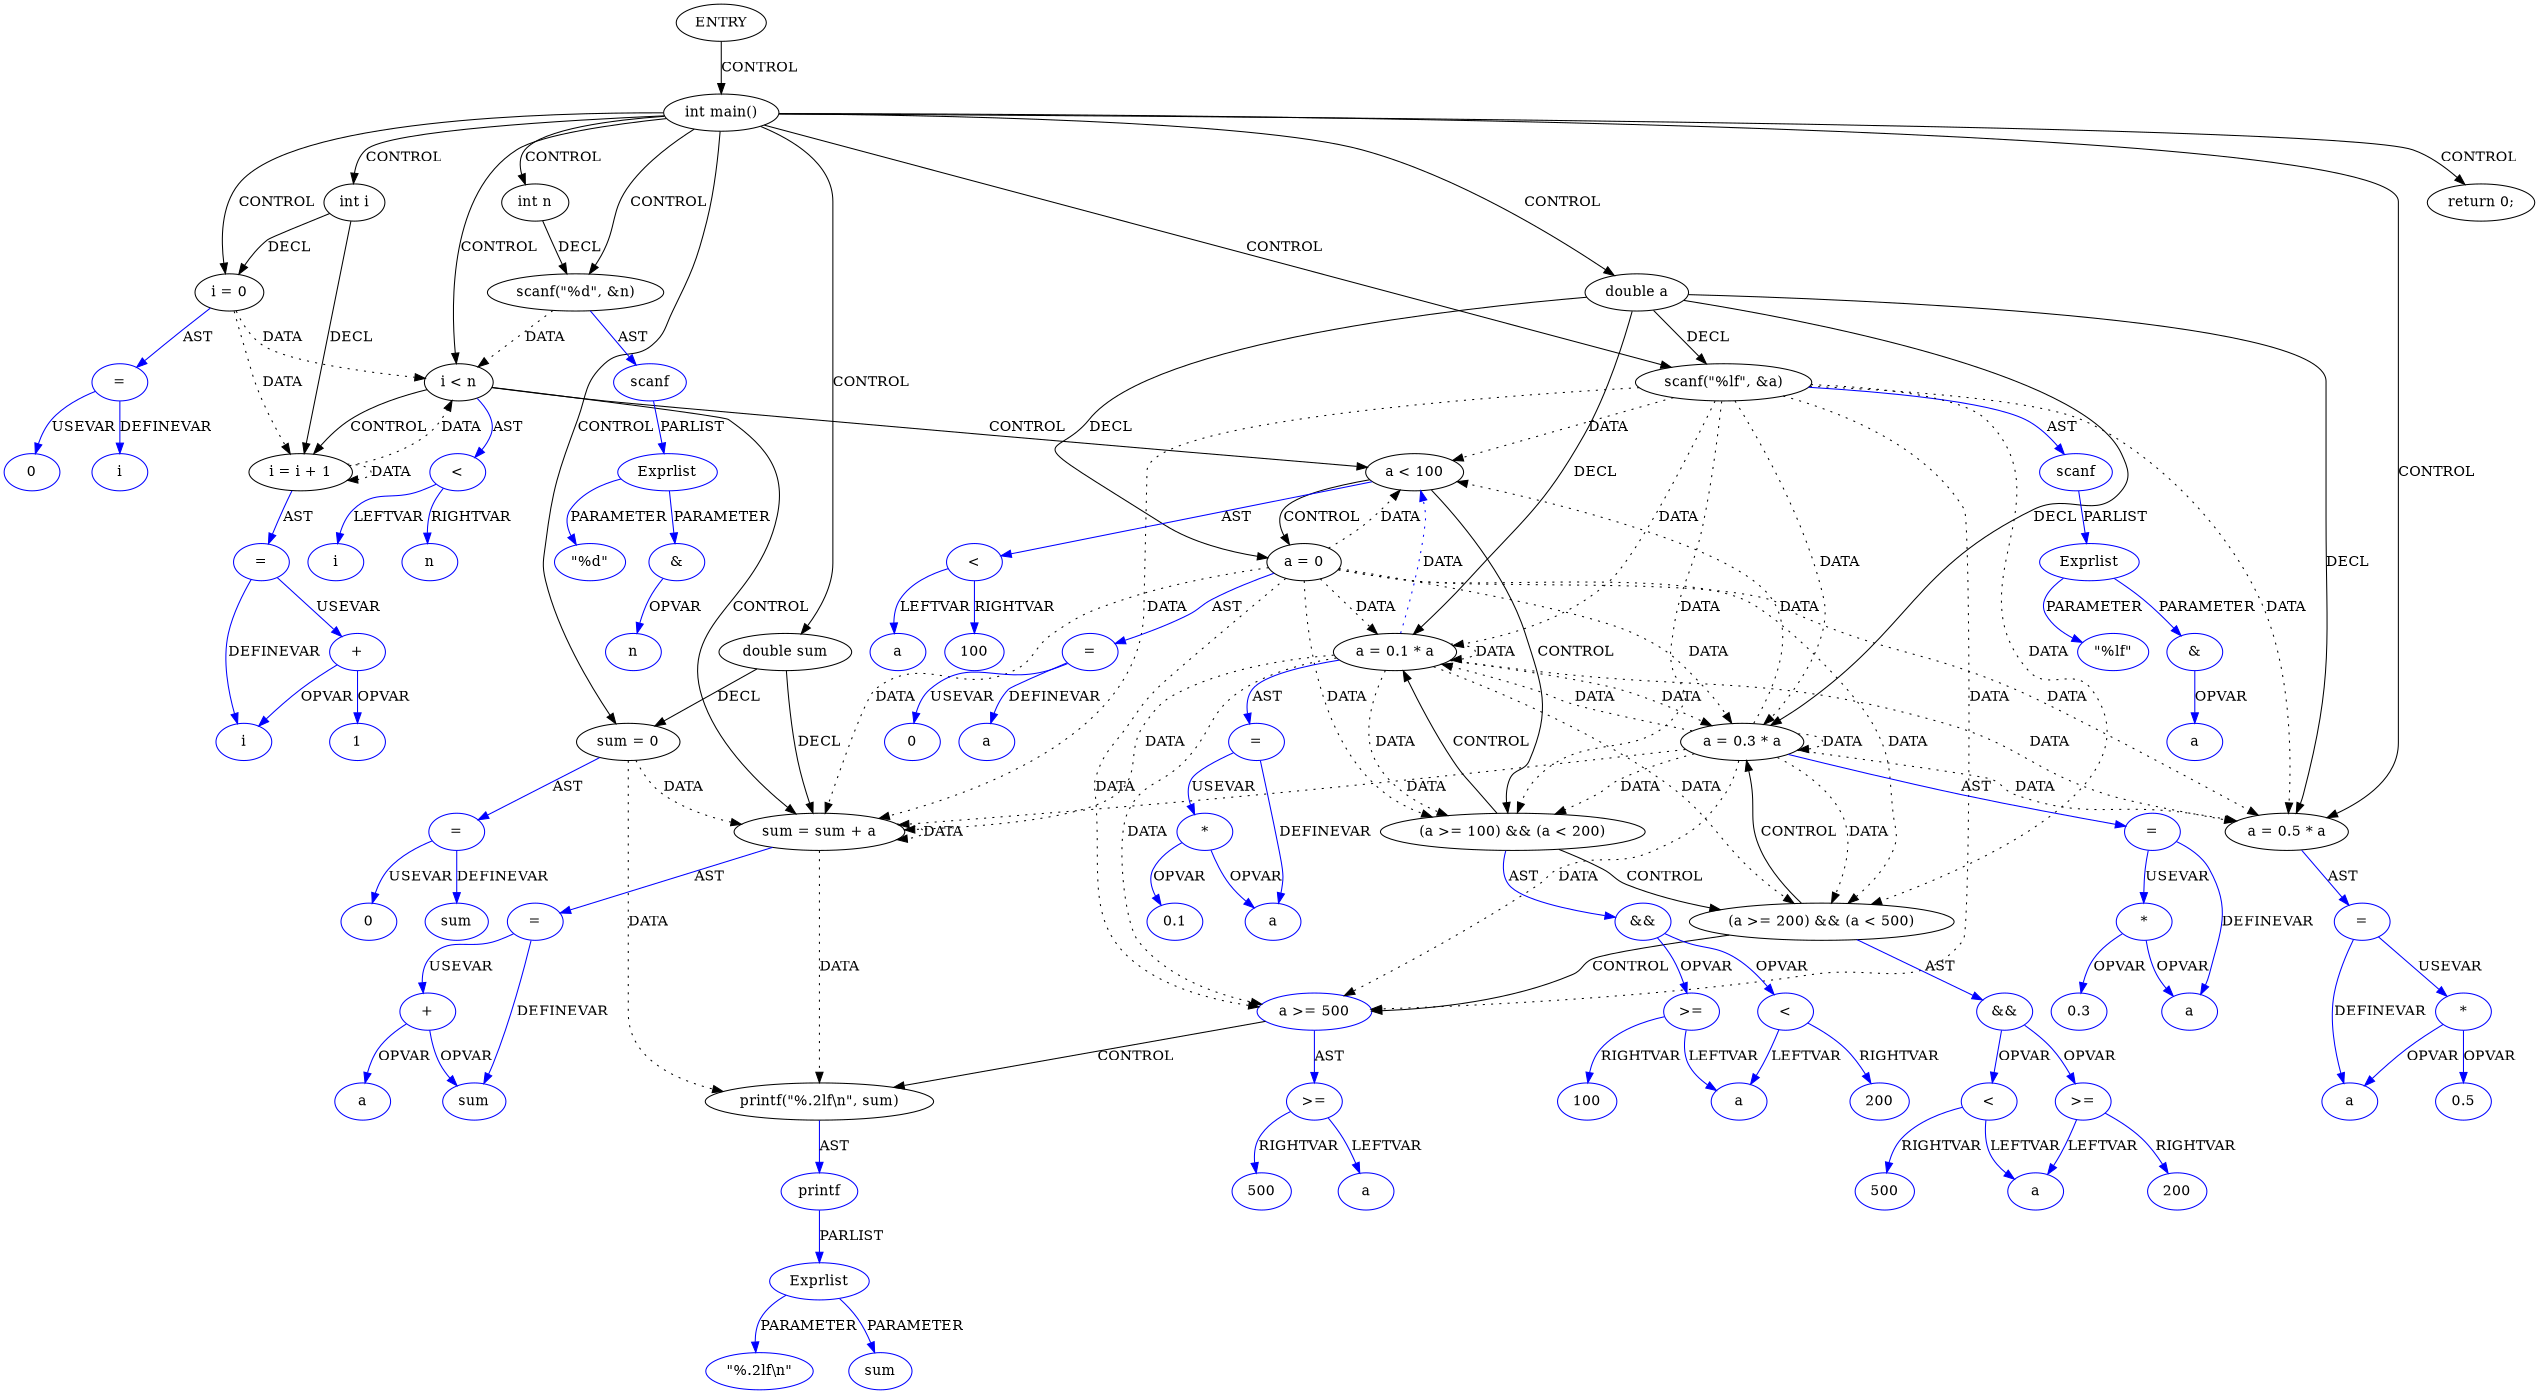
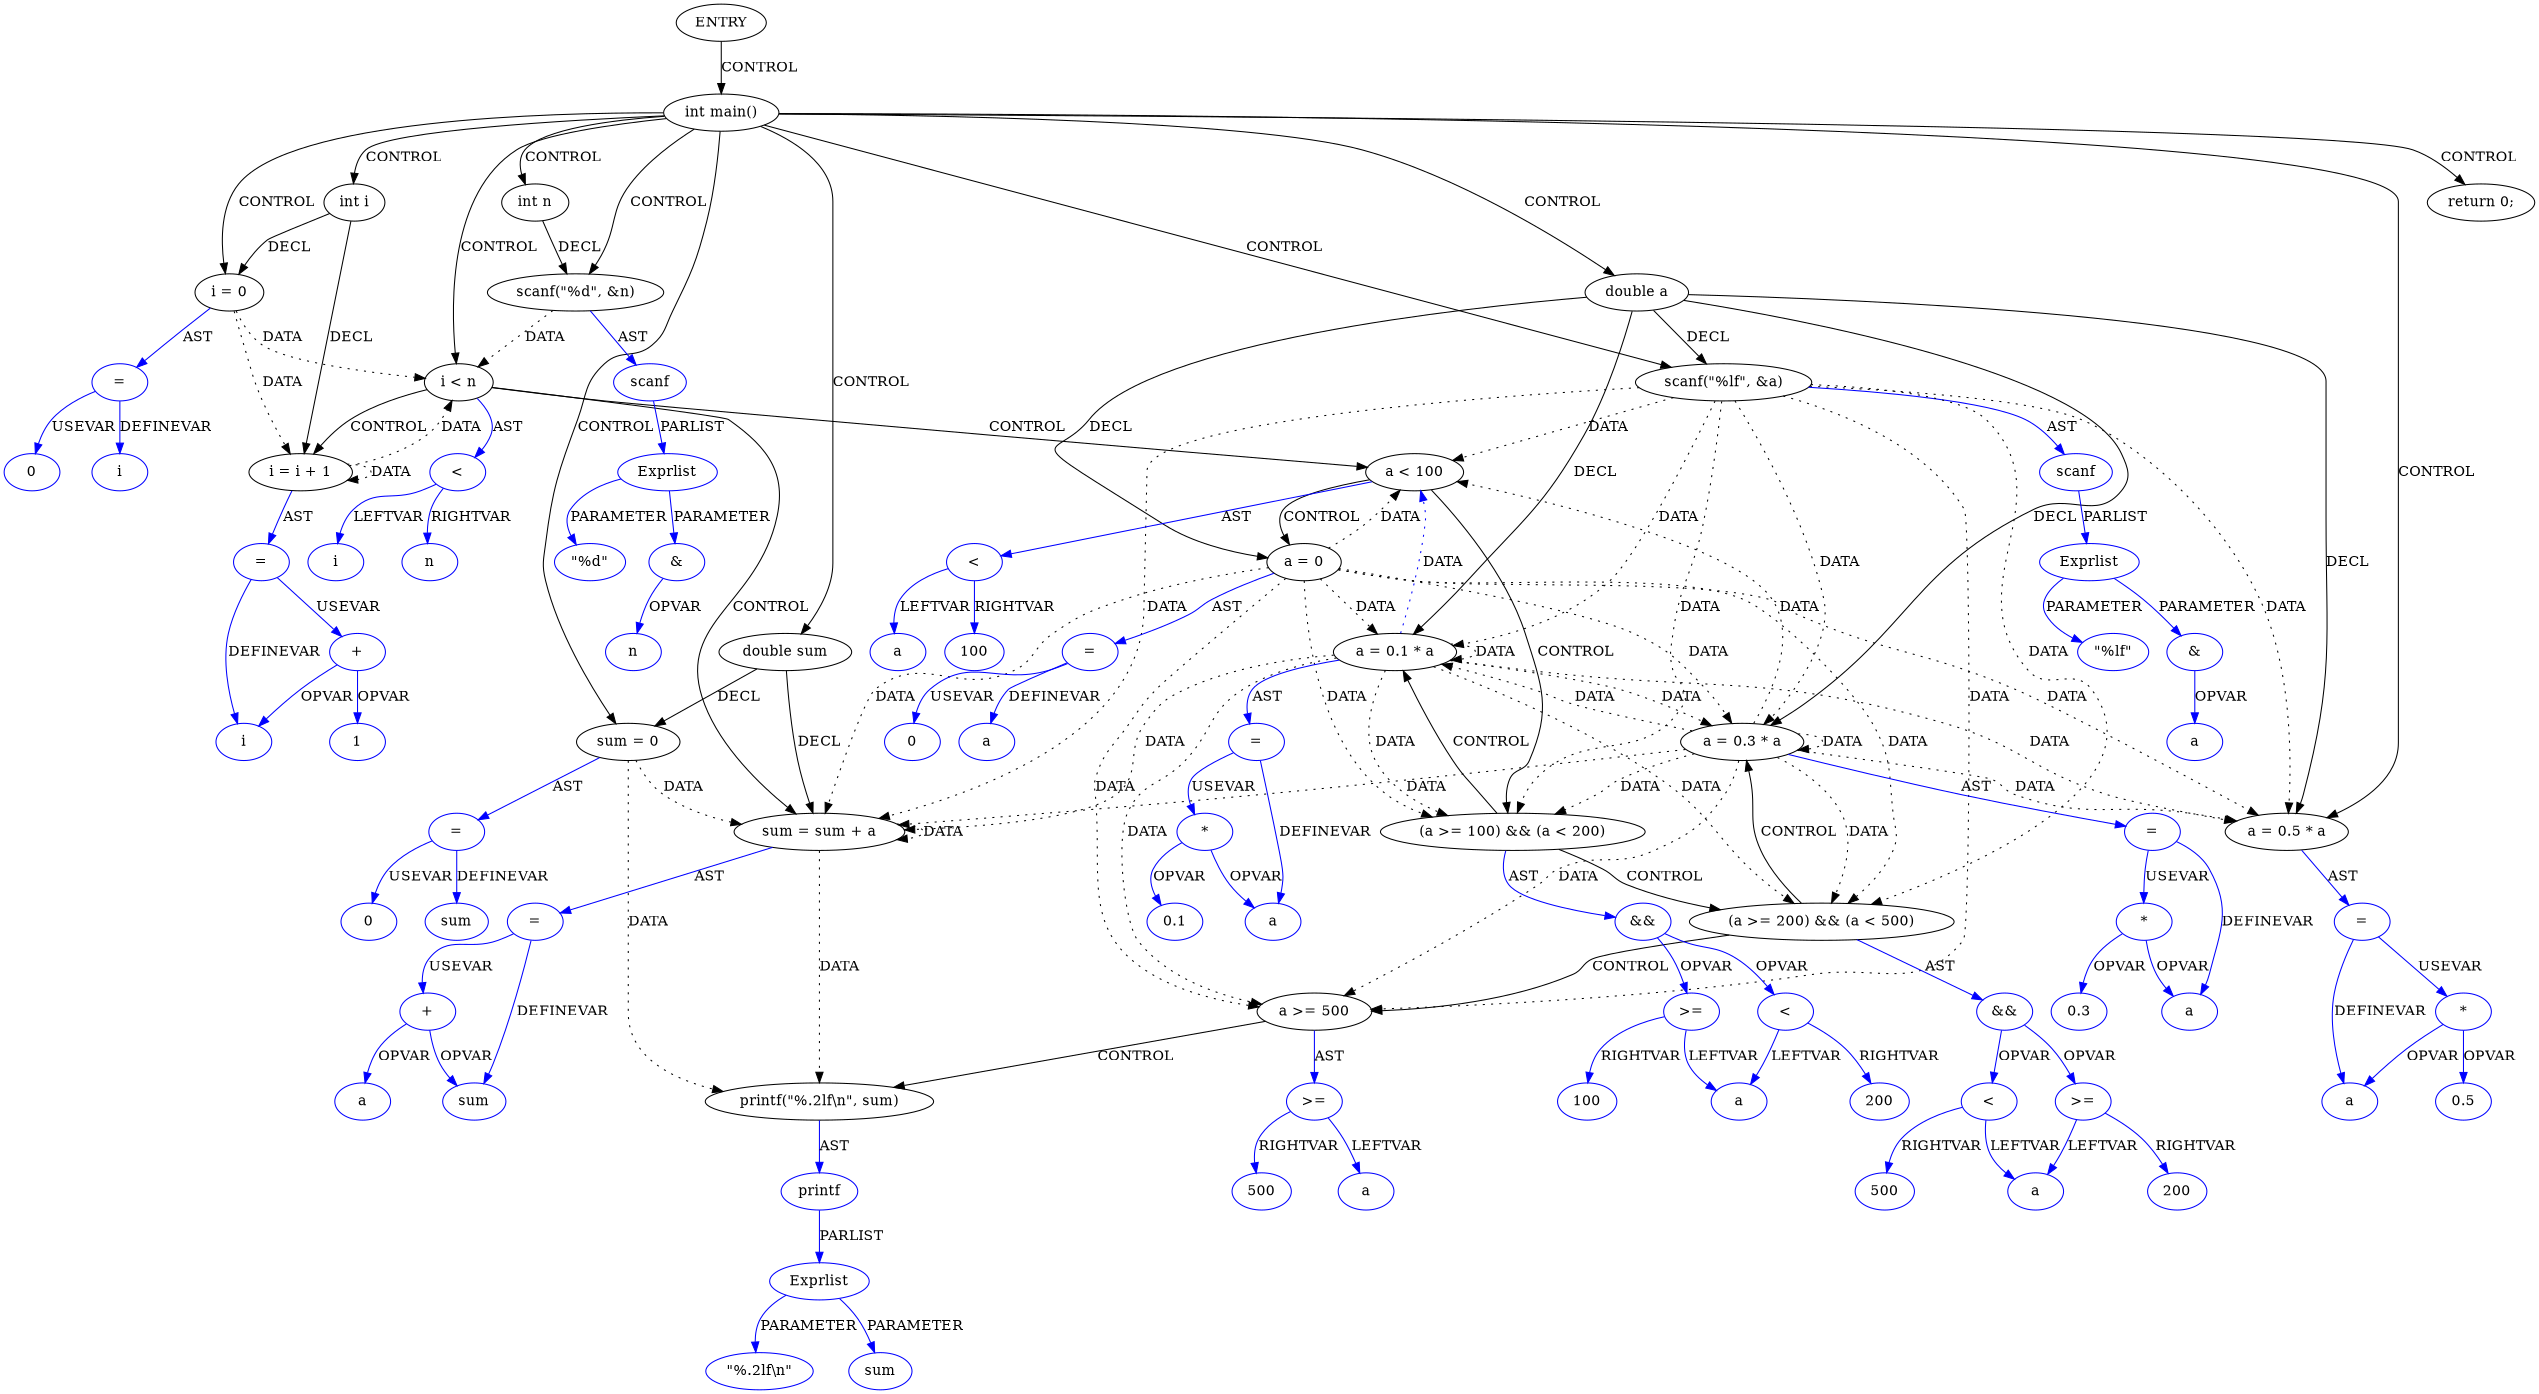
(1314, 1012) -> (1314, 1012)
